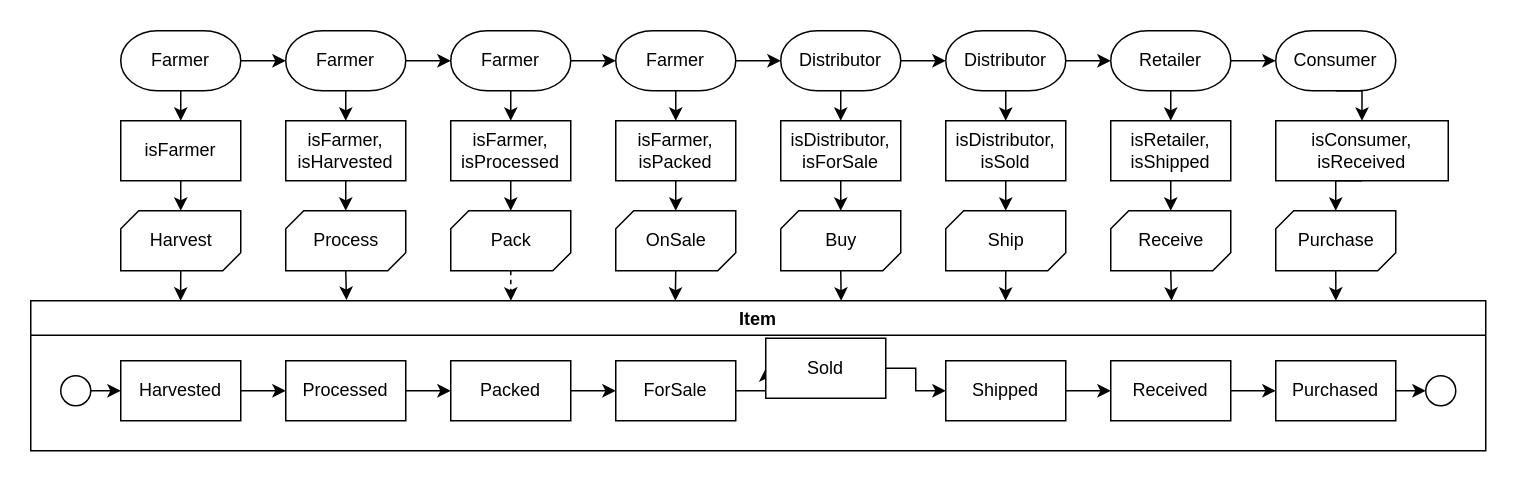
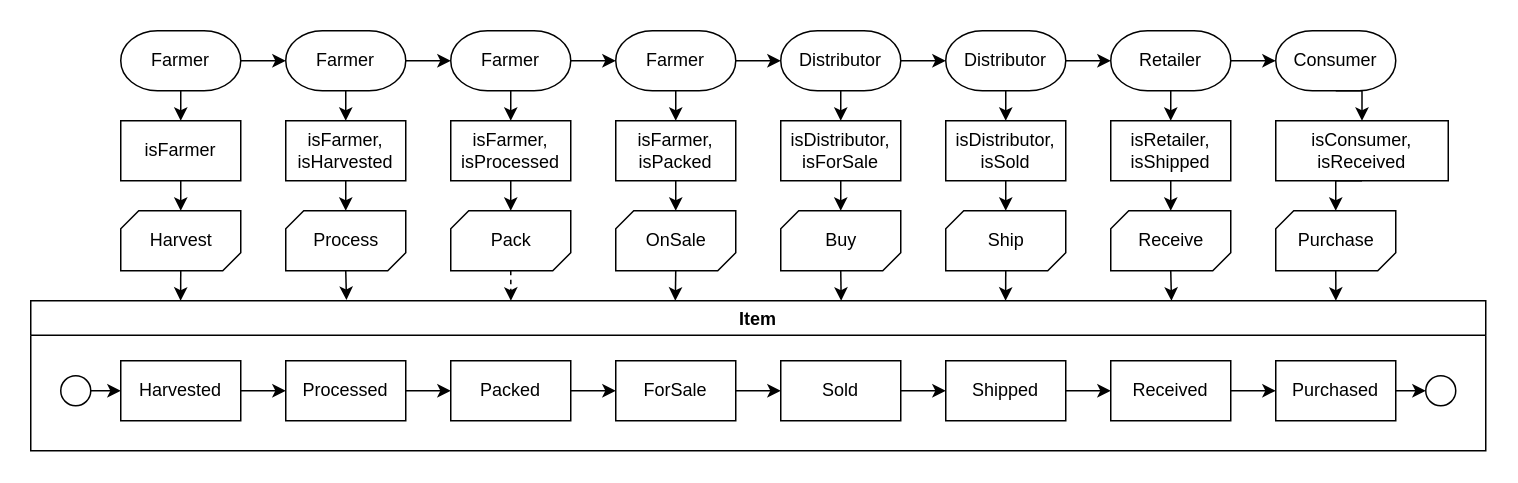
(826, 368) -> (841, 391)
